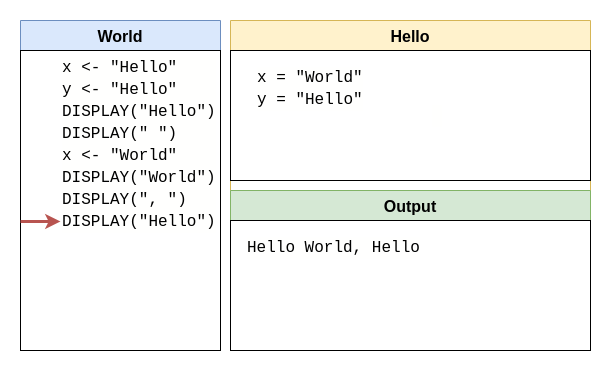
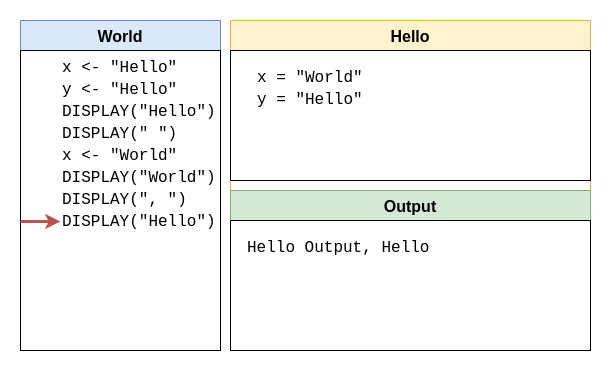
(316, 247) -> (322, 247)
